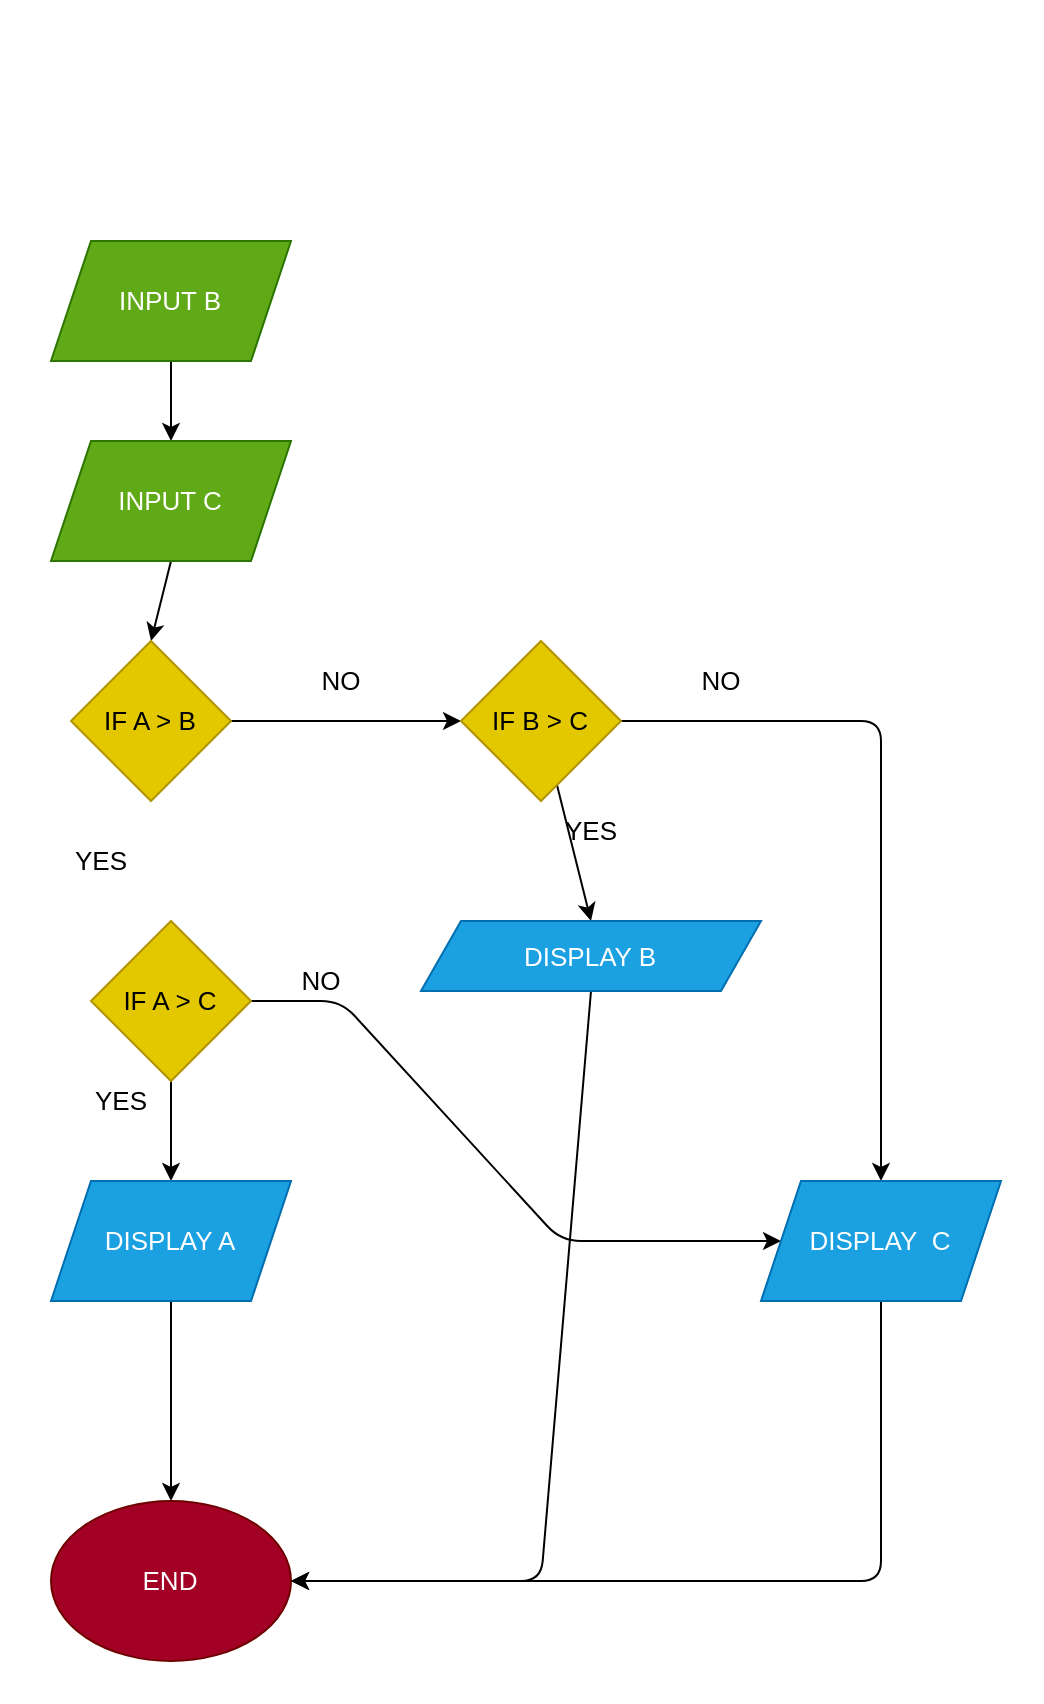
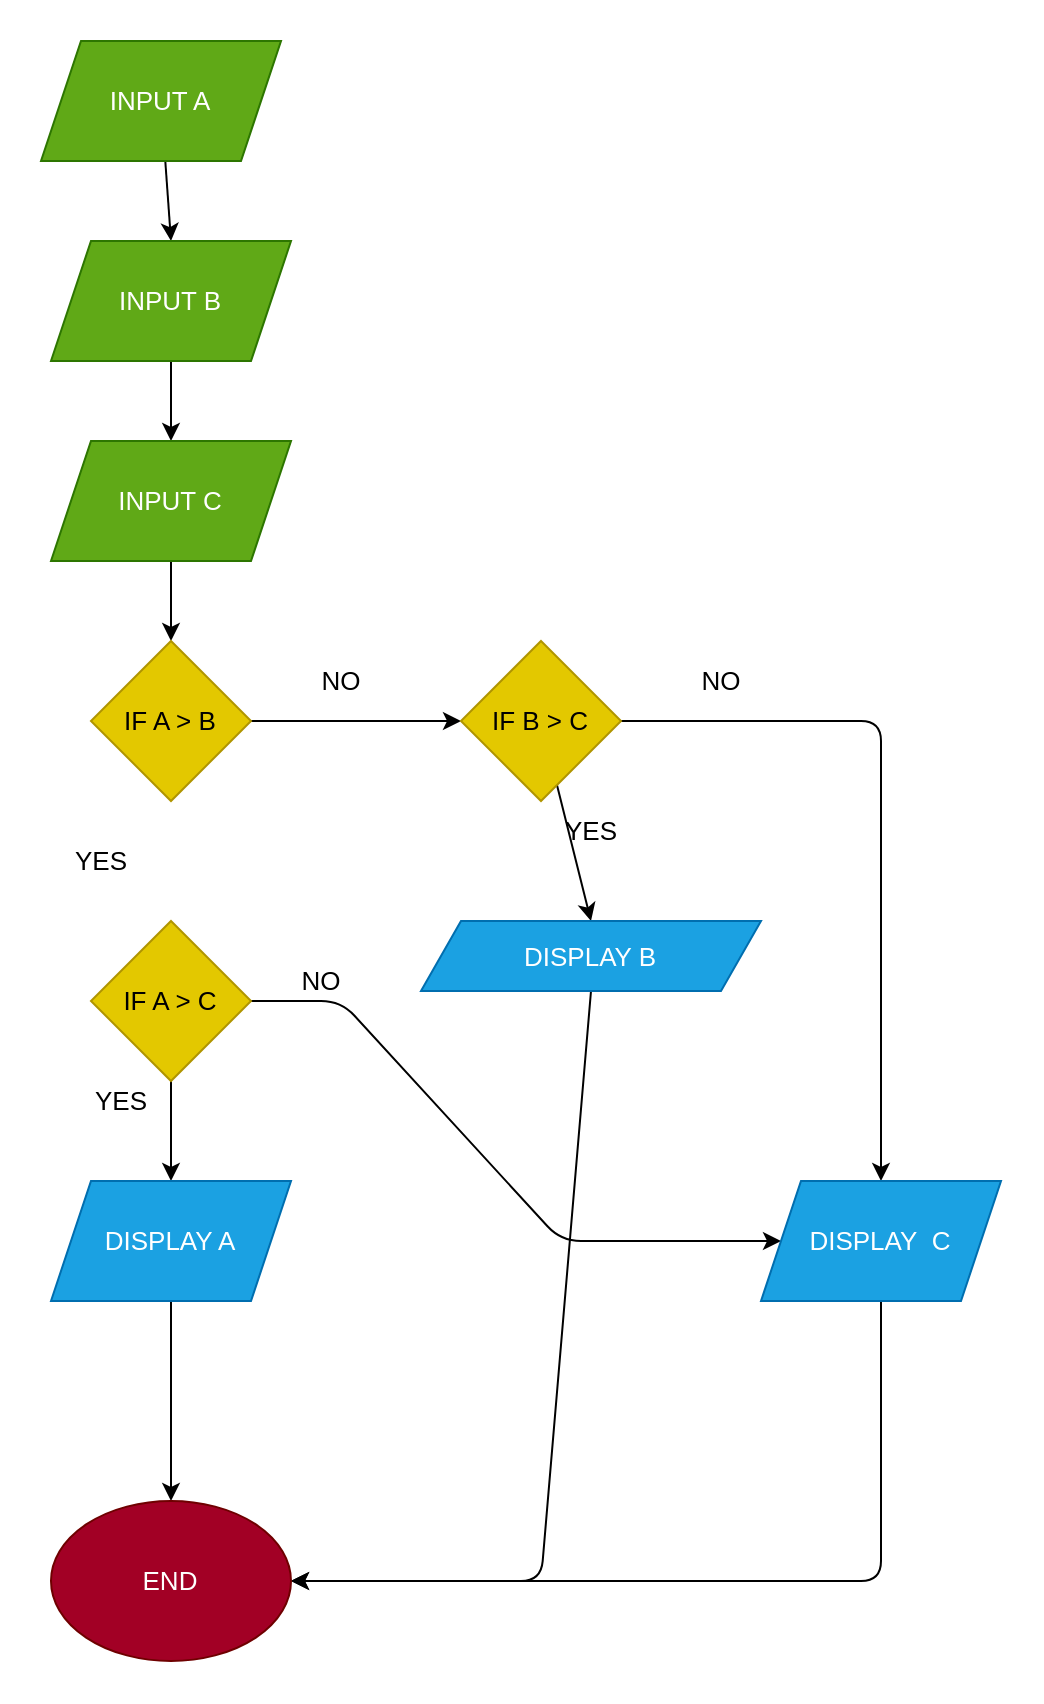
none -> (161, 101)
none -> (168, 194)
(151, 721) -> (171, 721)
